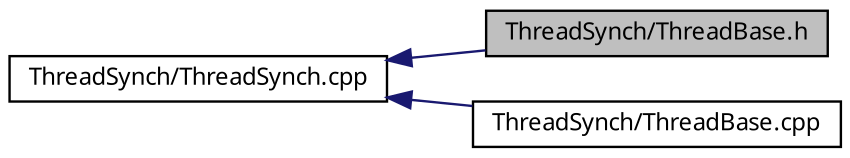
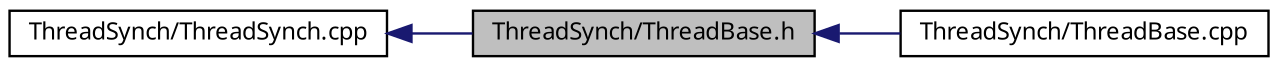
(442, 103) -> (870, 33)
